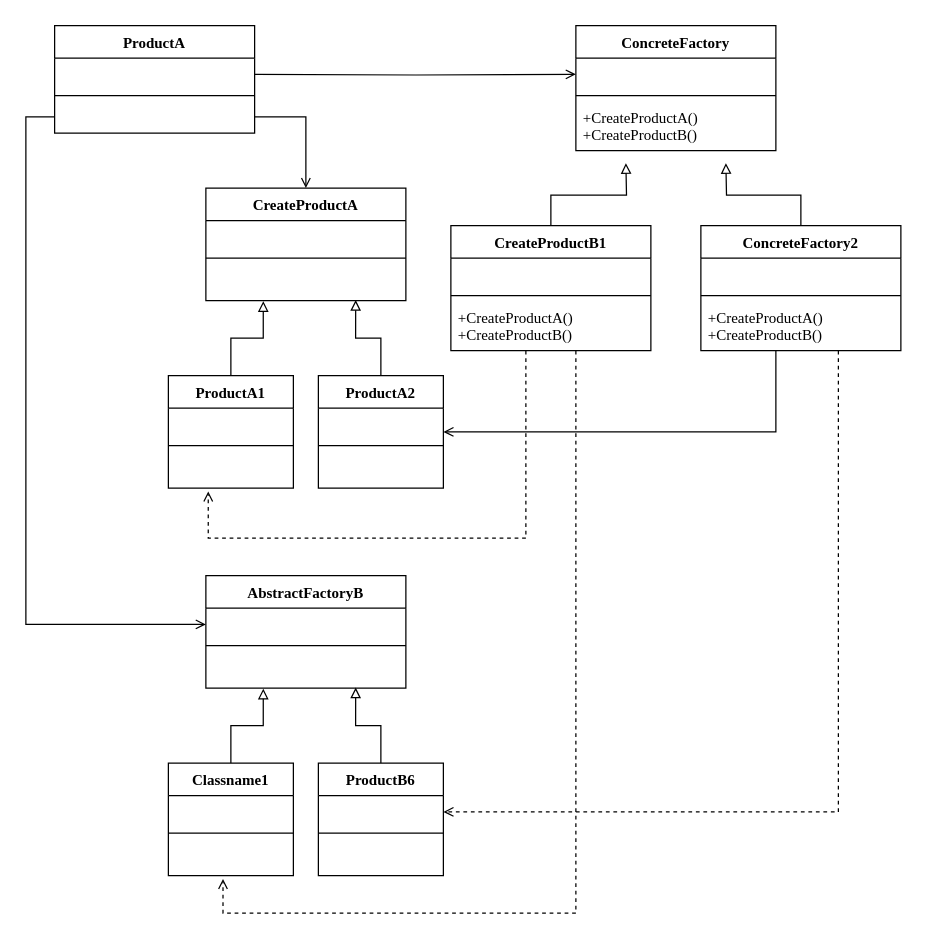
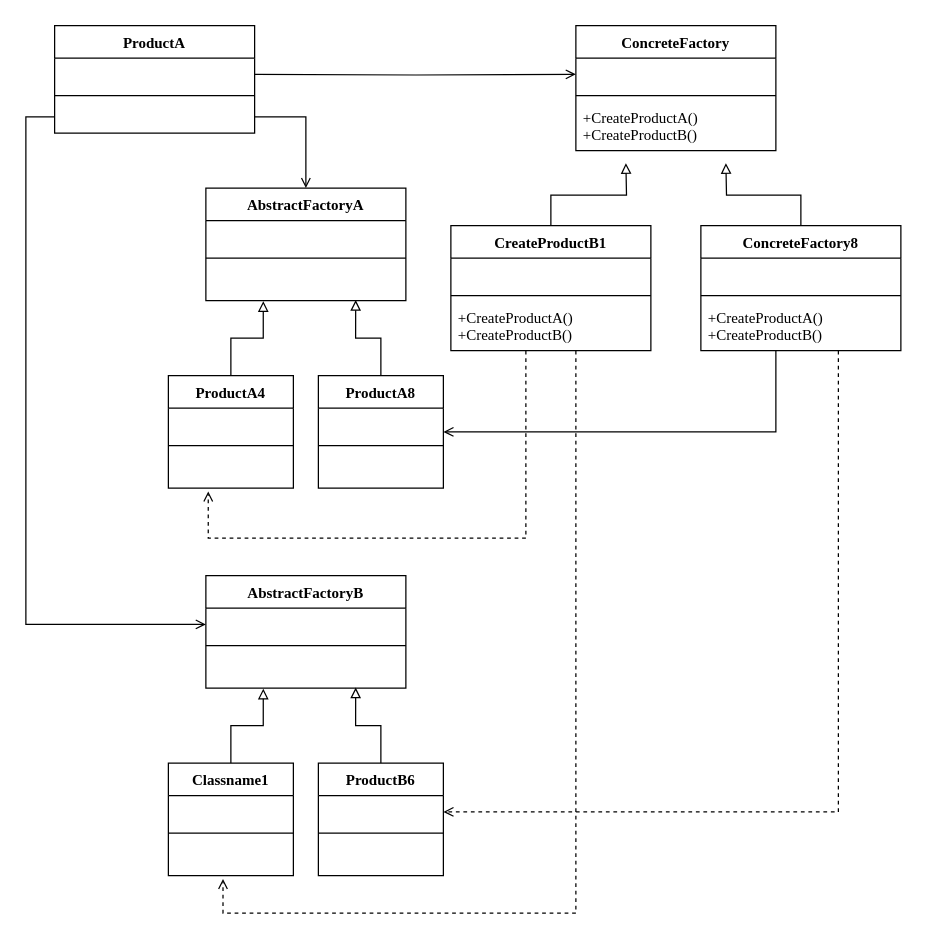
(305, 205) -> (305, 205)
(800, 243) -> (800, 243)
(230, 393) -> (230, 393)
(380, 393) -> (380, 393)
